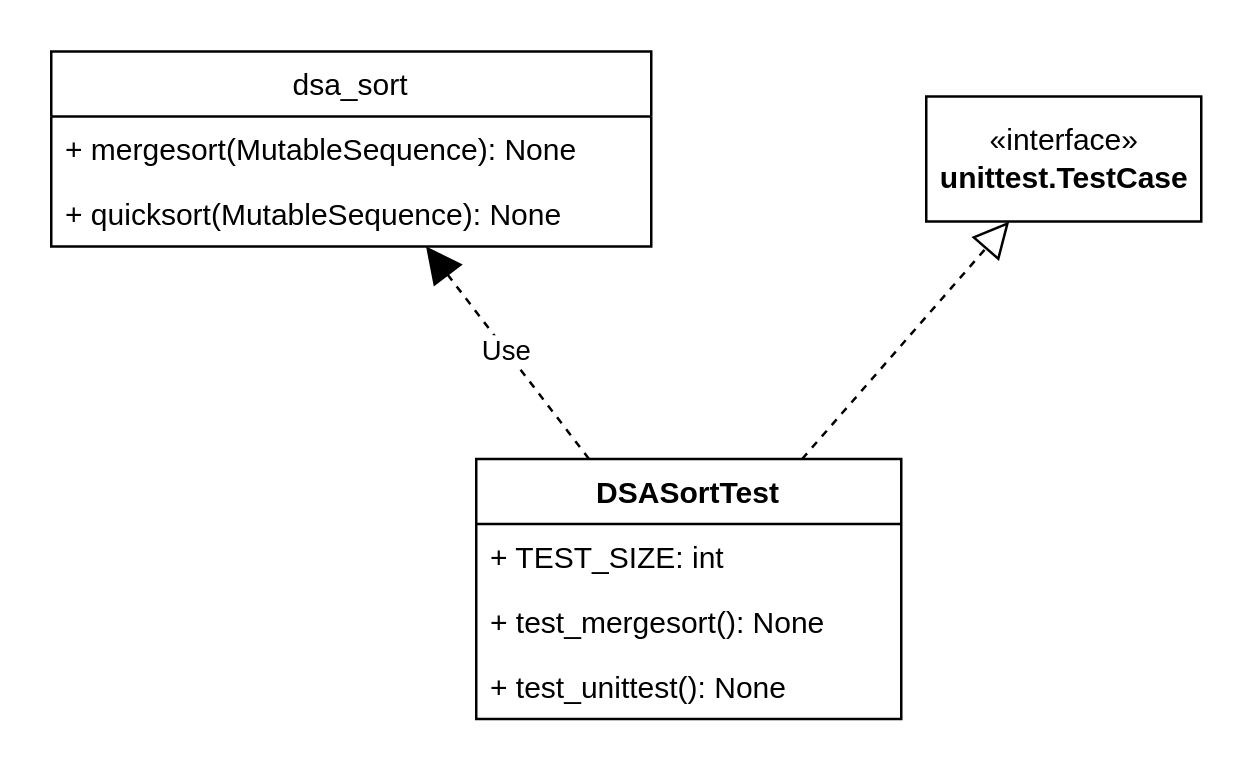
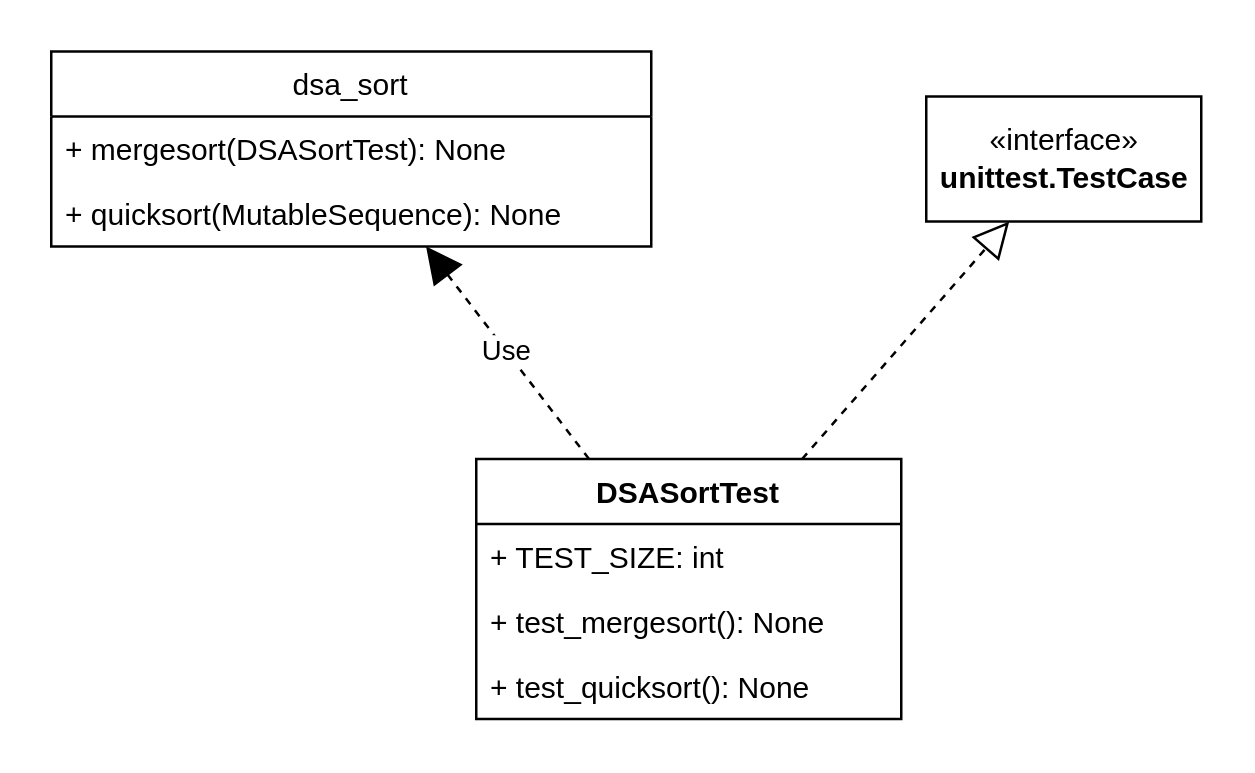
(335, 150) -> (305, 150)
(668, 688) -> (676, 688)
